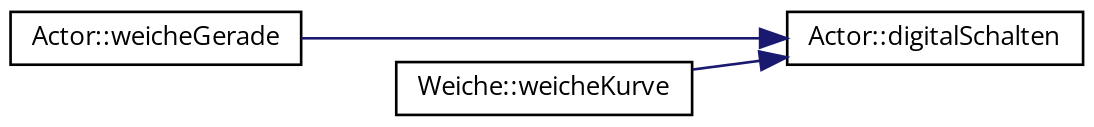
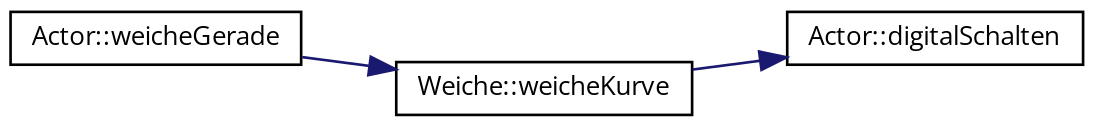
(531, 38) -> (336, 62)
